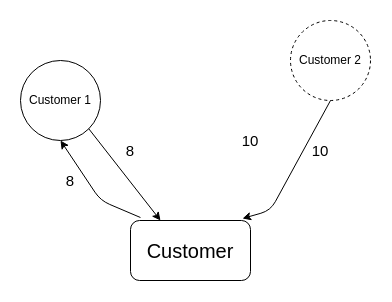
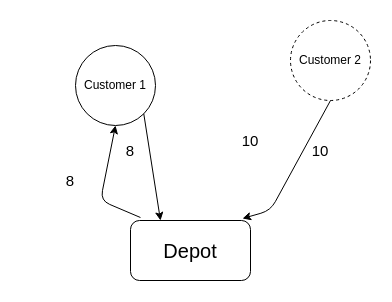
(61, 101) -> (116, 86)
(191, 251) -> (191, 251)
